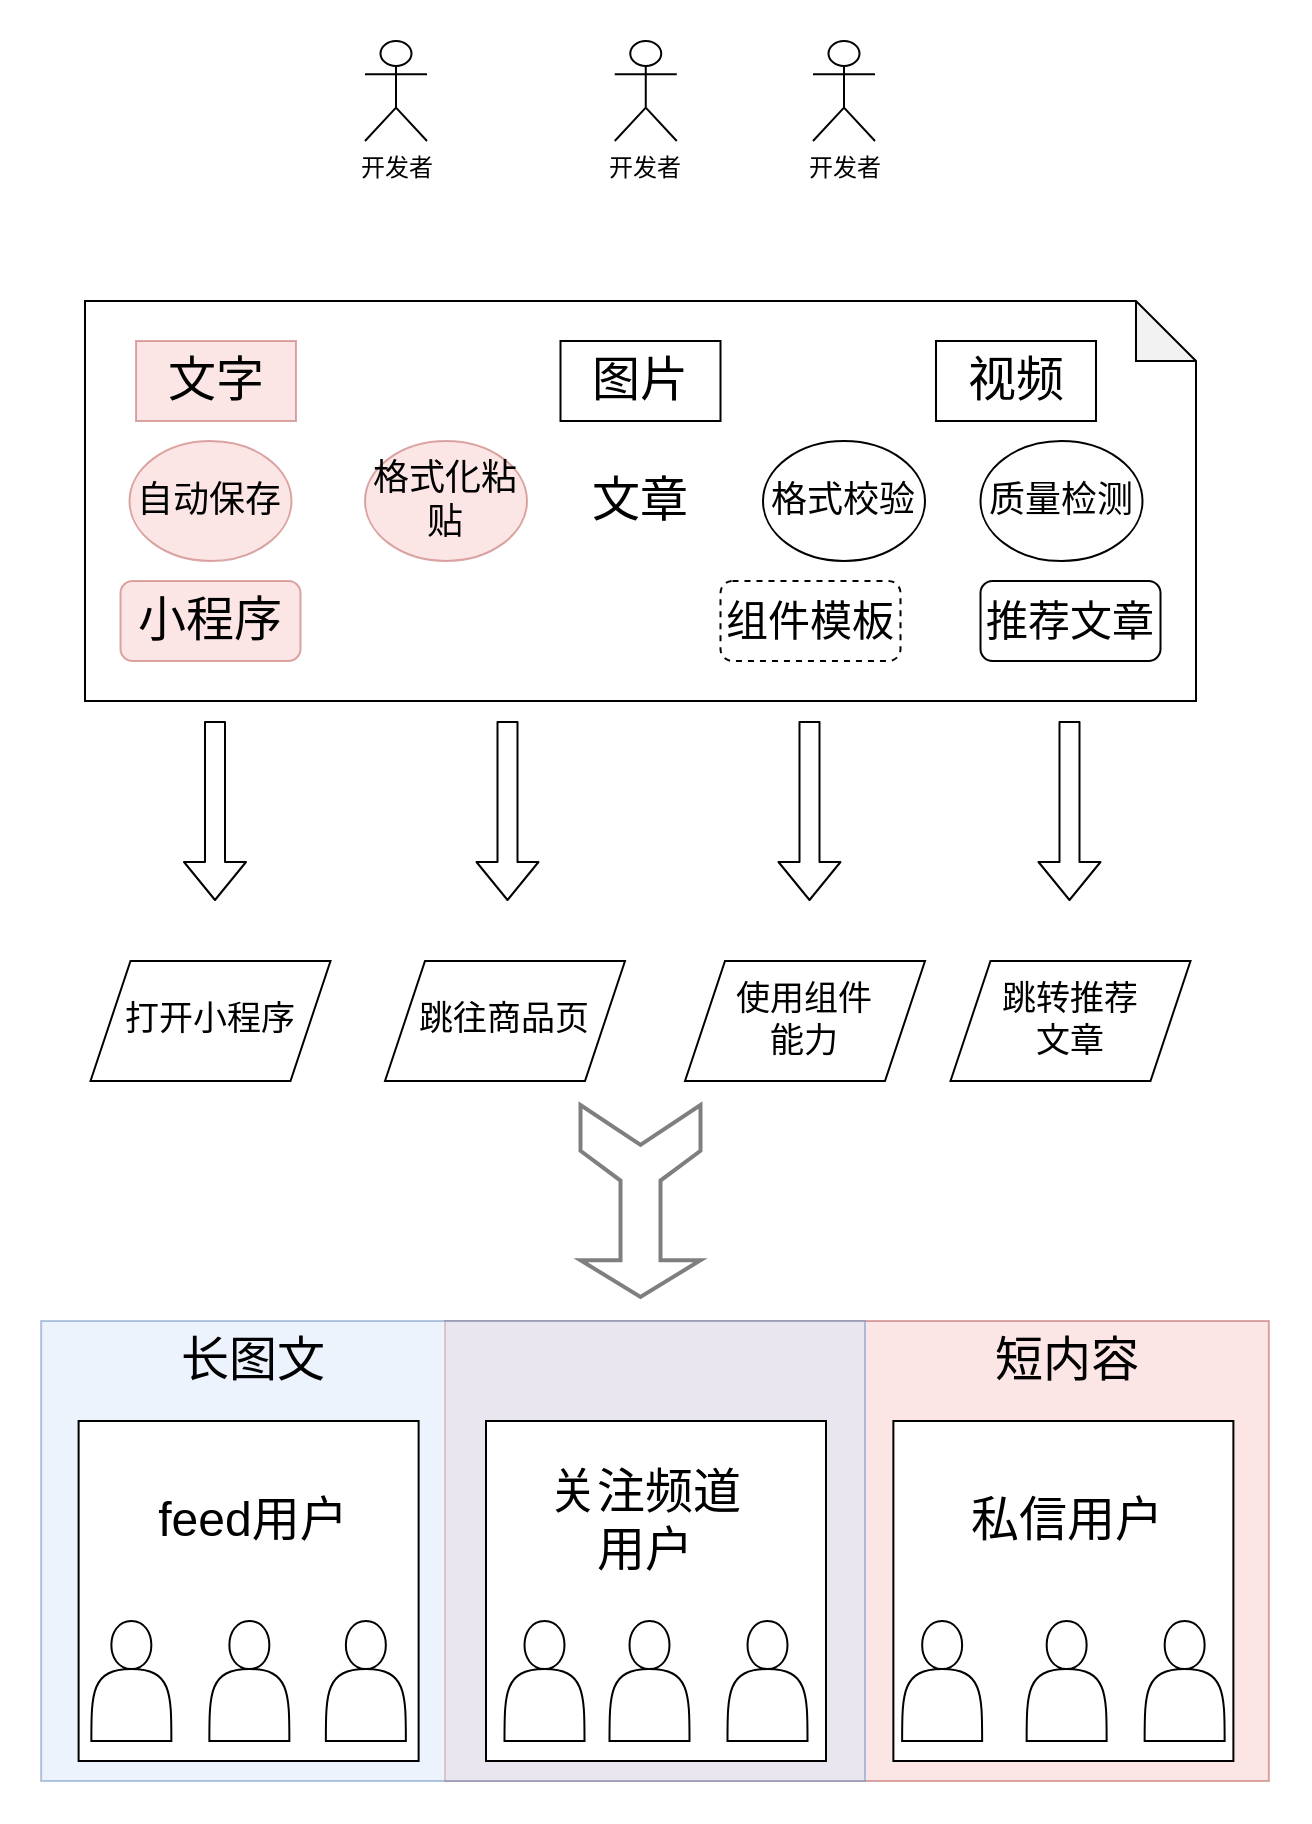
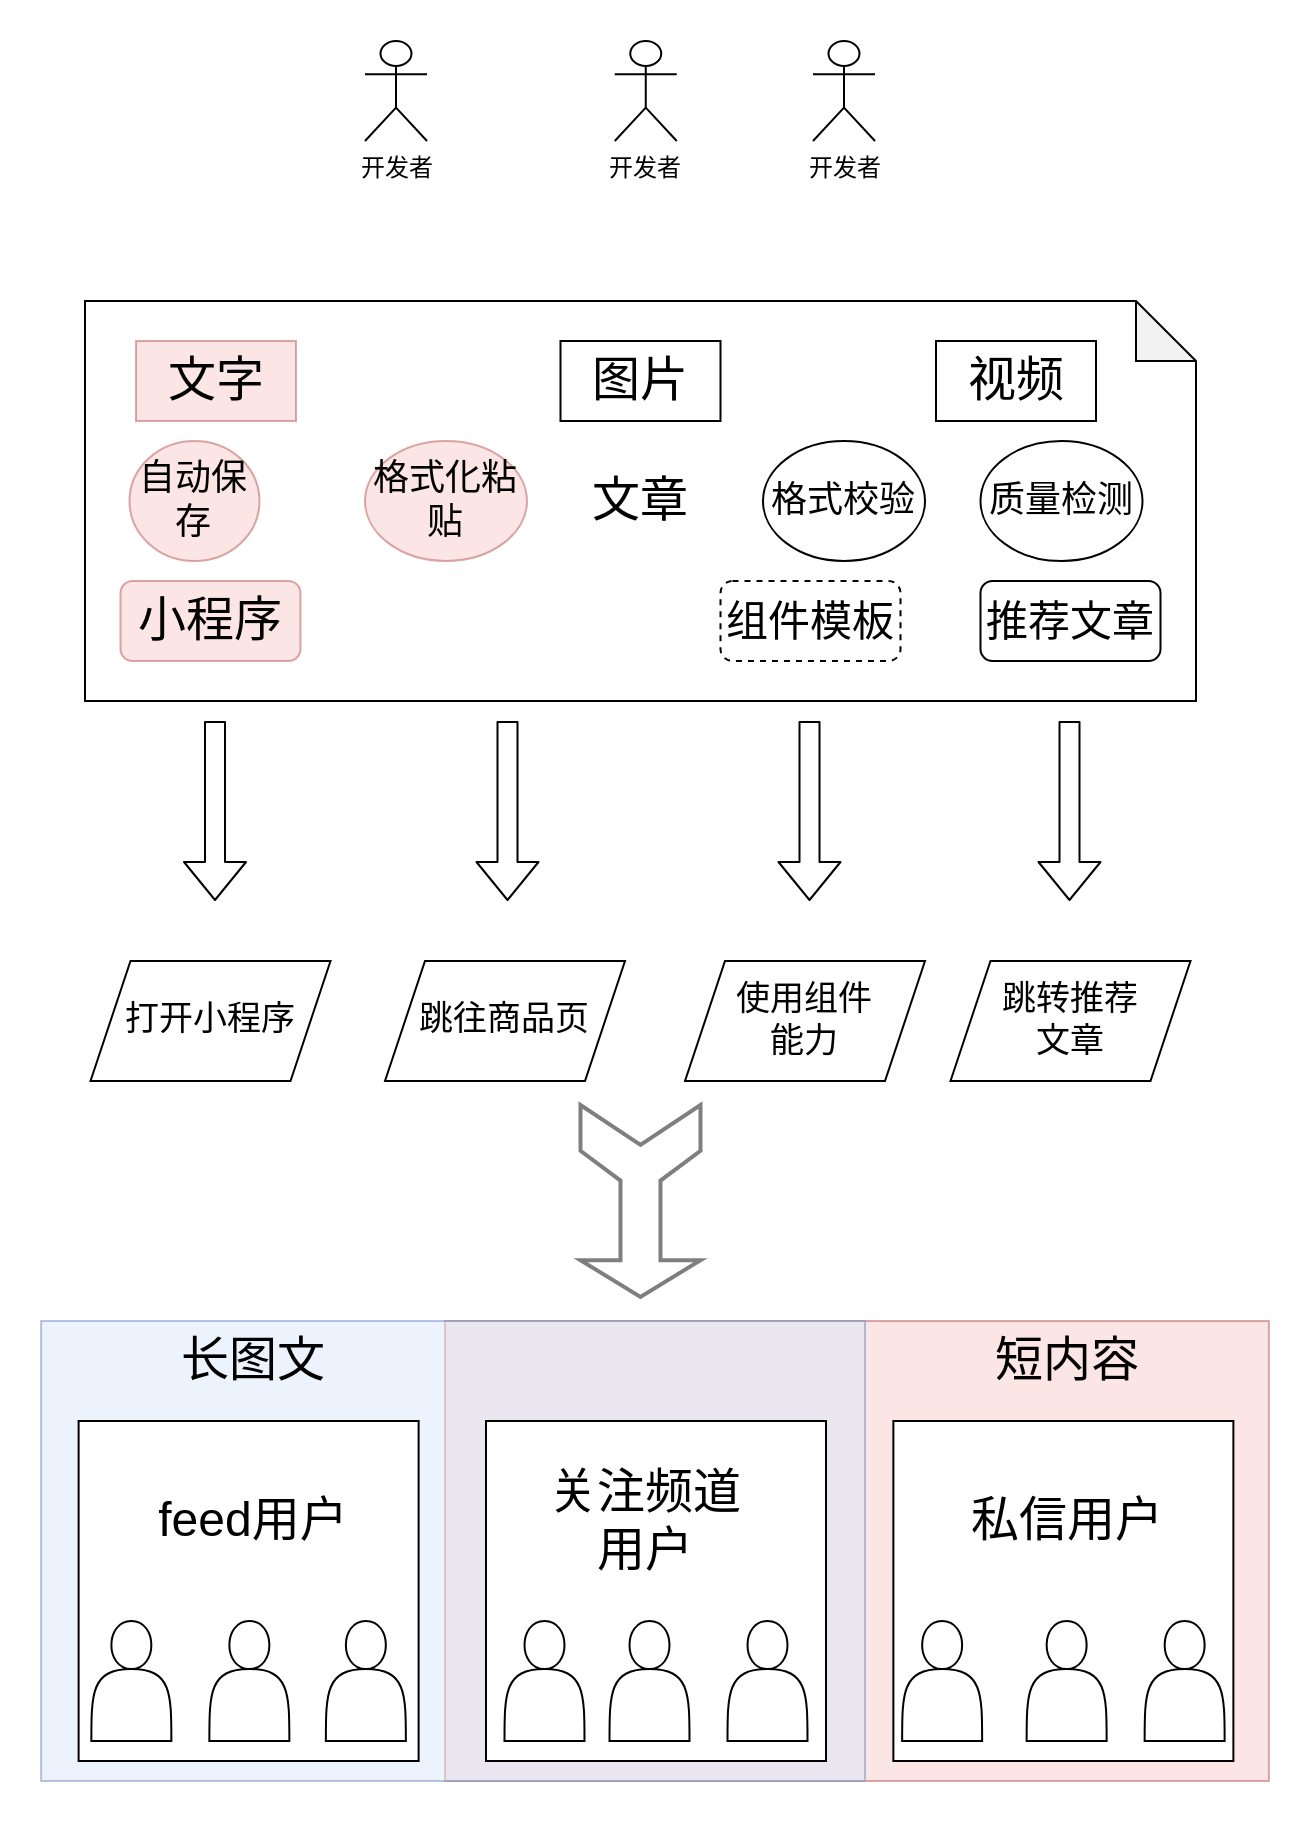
(211, 501) -> (195, 501)
